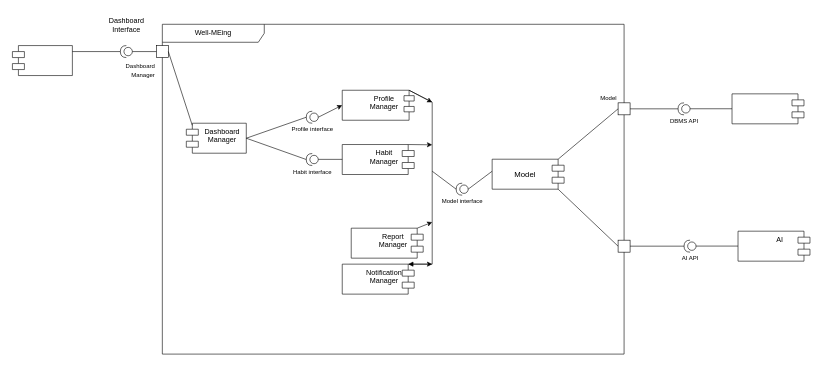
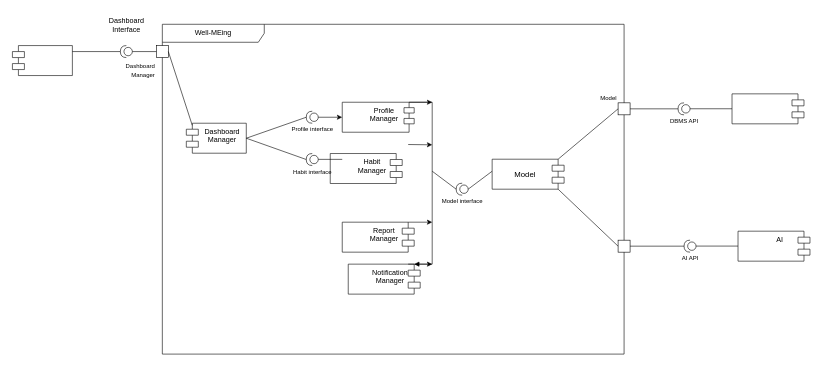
(378, 105) -> (378, 117)
(378, 160) -> (366, 169)
(387, 243) -> (378, 237)
(378, 279) -> (384, 279)
